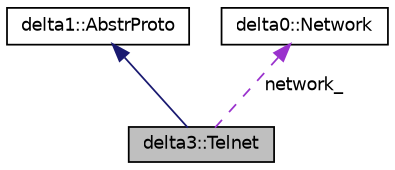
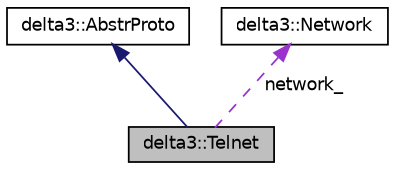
(98, 26) -> (98, 26)
(305, 26) -> (305, 26)
